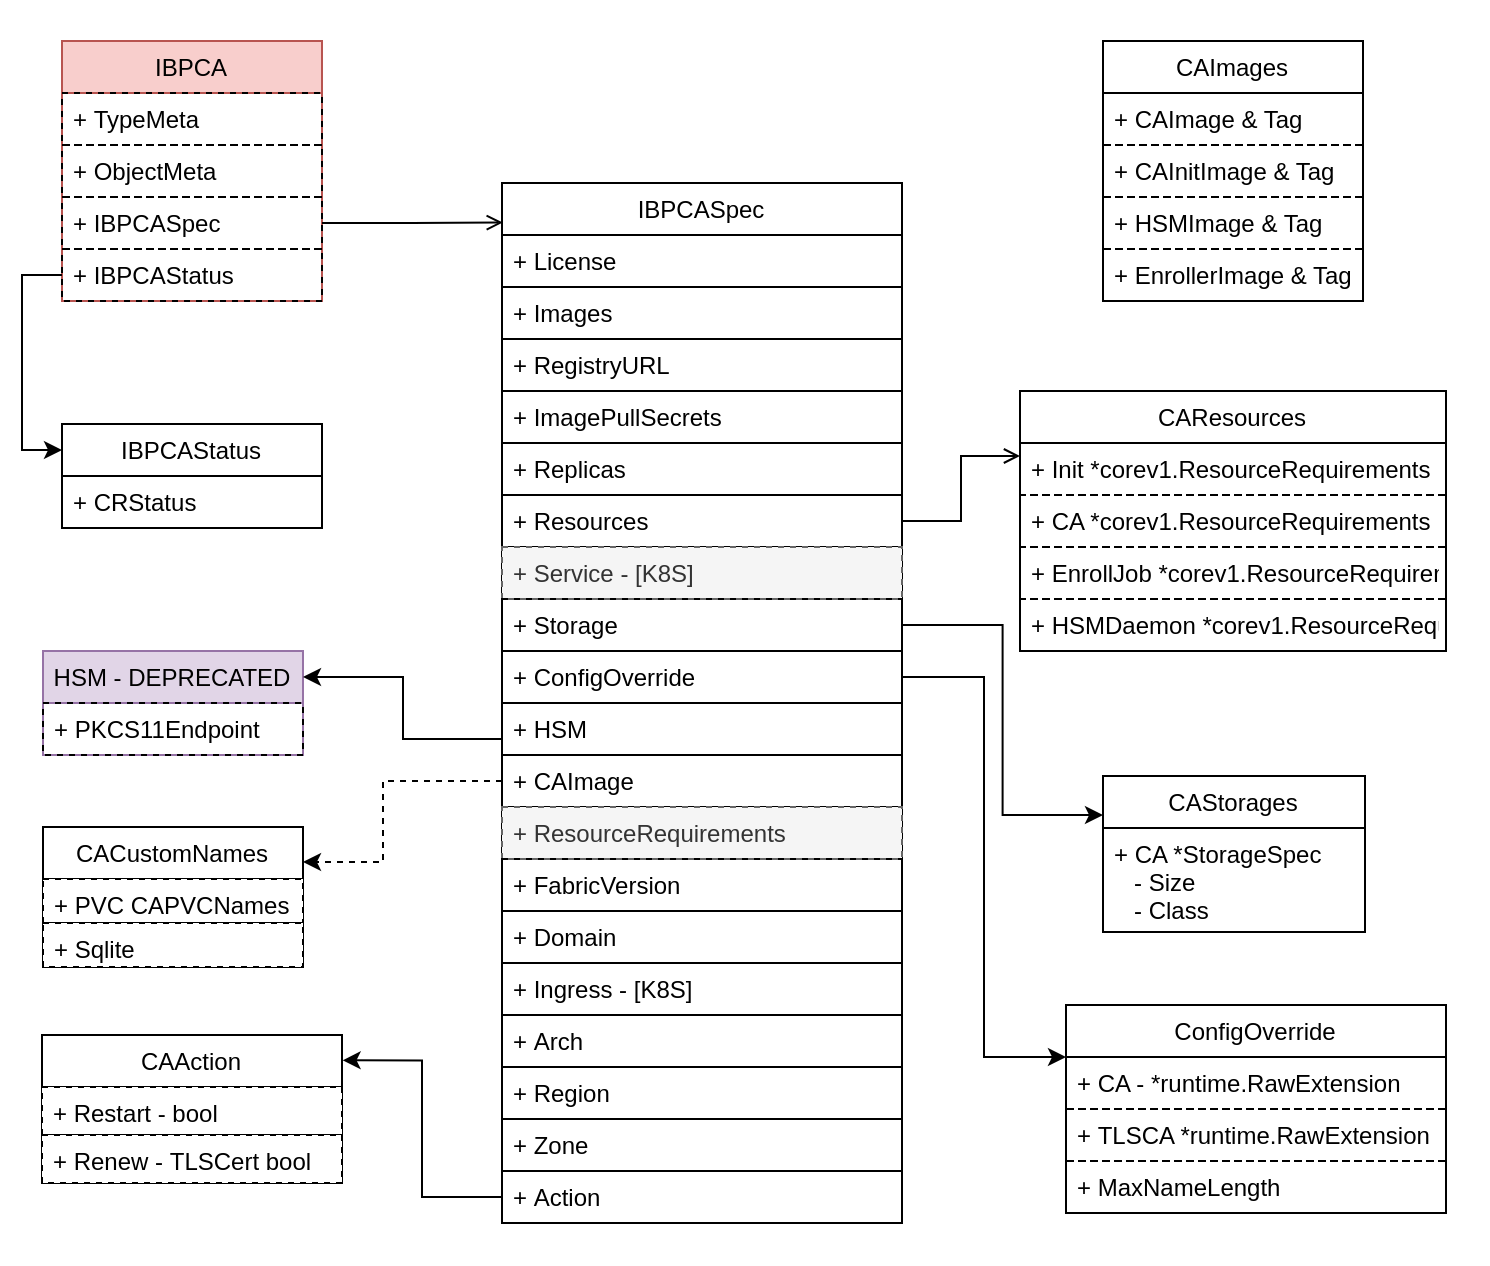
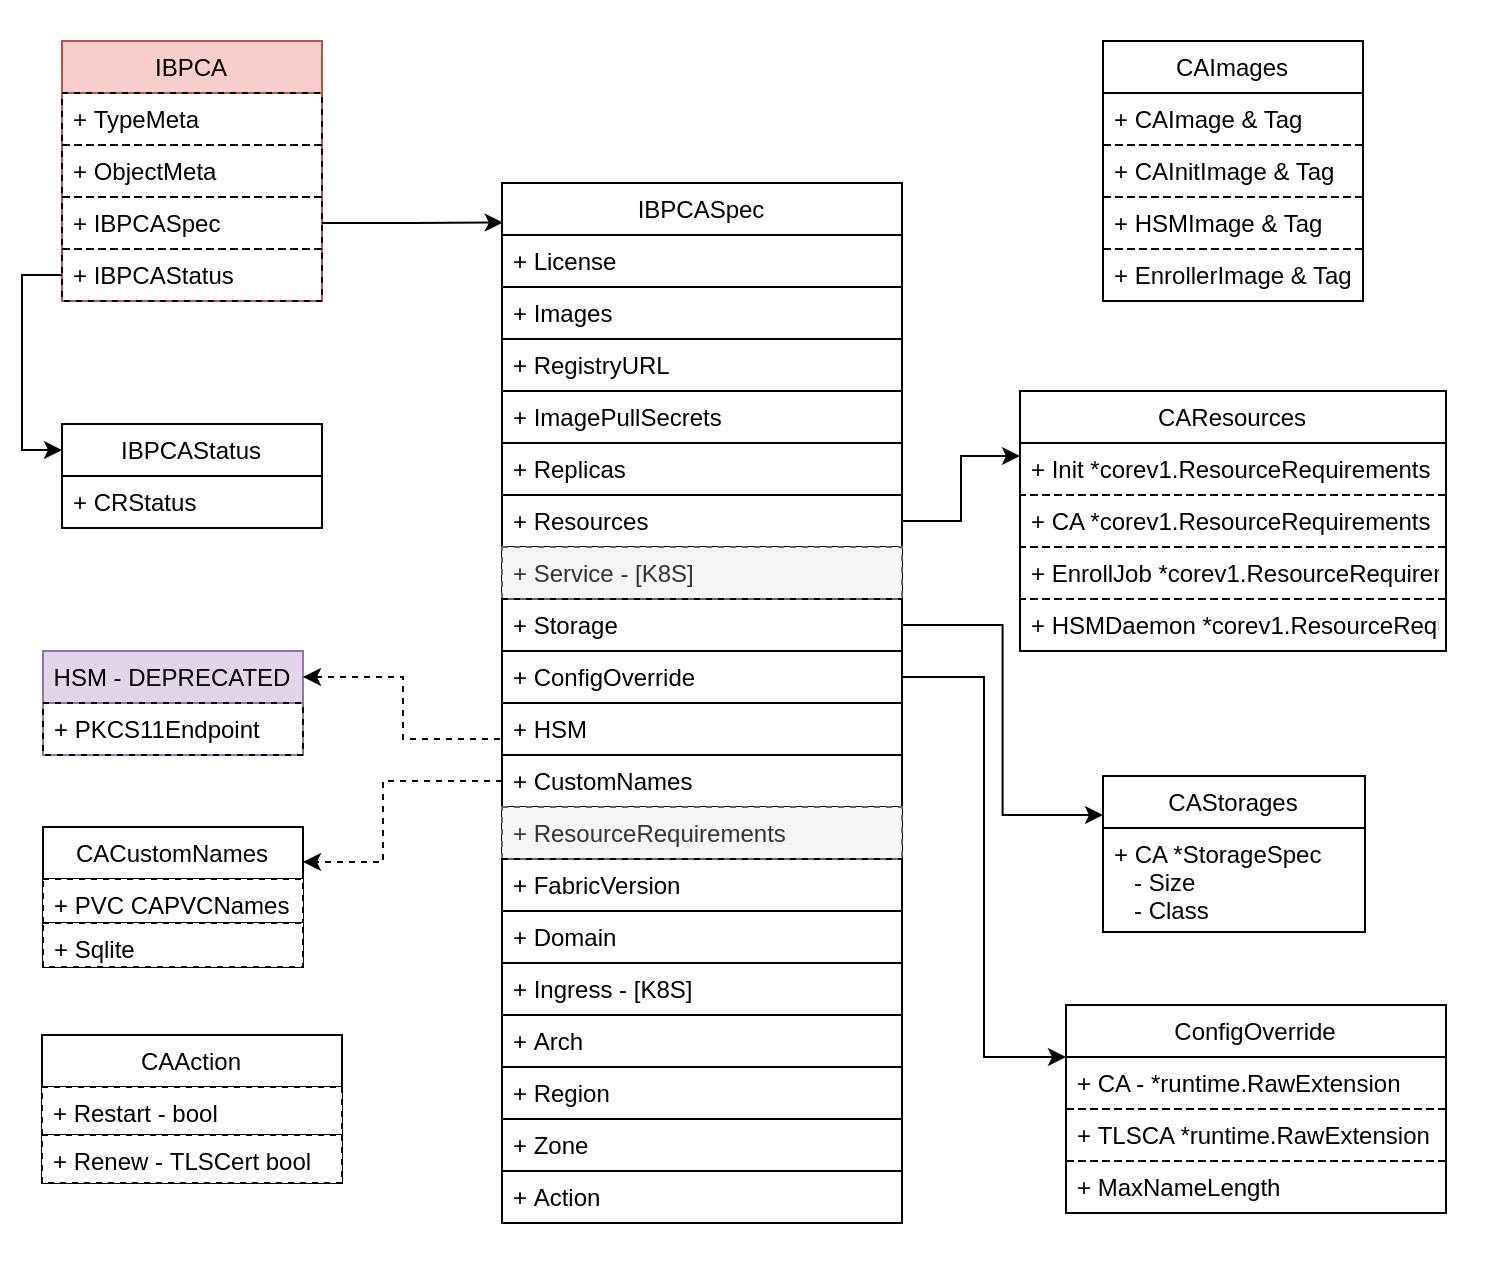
(491, 223) -> (488, 223)
(1007, 456) -> (1005, 456)
(403, 715) -> (403, 715)
(573, 782) -> (600, 782)
(422, 1135) -> none
